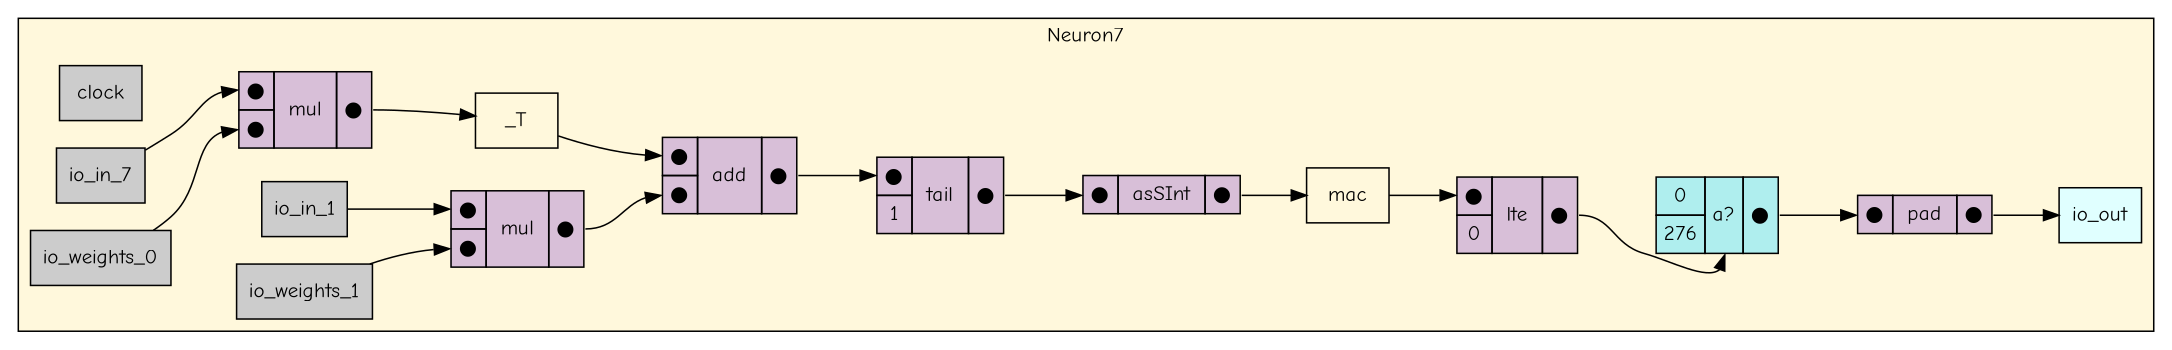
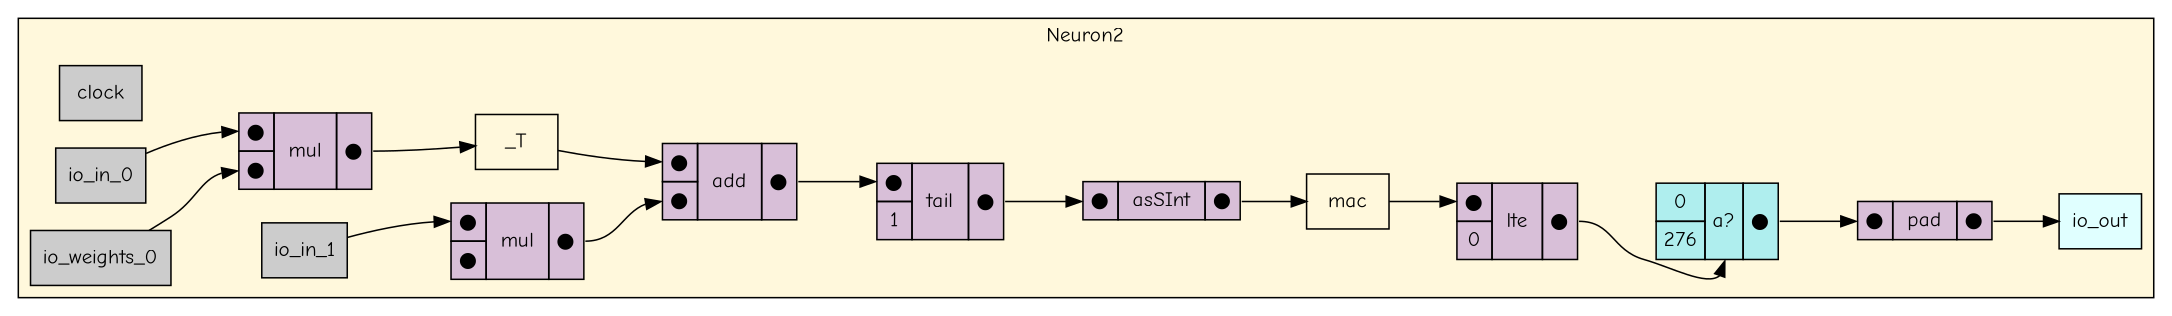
(1086, 36) -> (1086, 36)
(101, 176) -> (101, 176)
(305, 292) -> none
